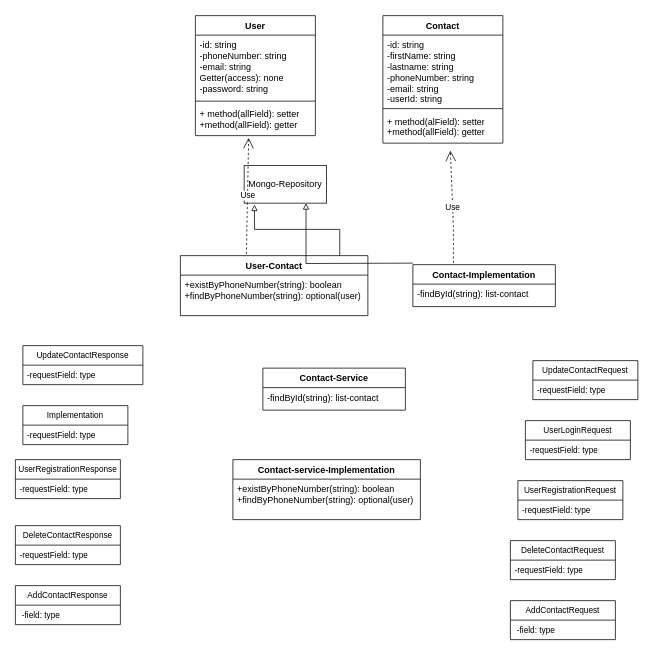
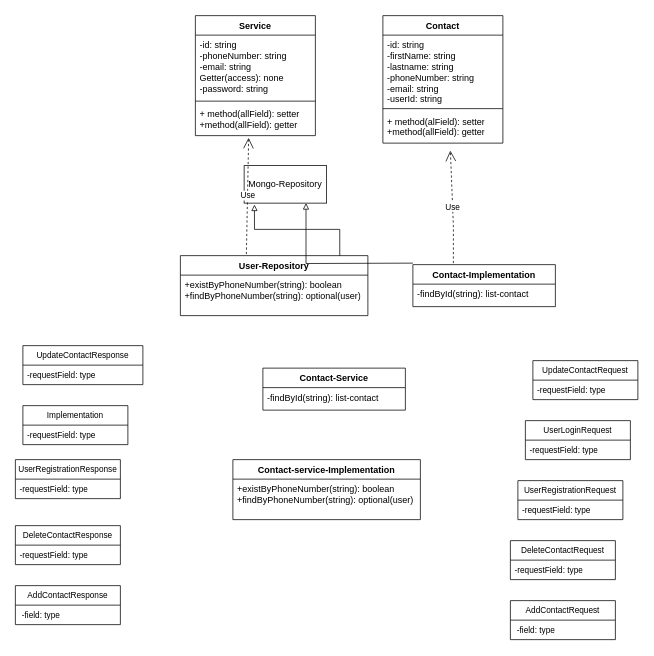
(255, 26) -> (255, 26)
(274, 266) -> (274, 266)
